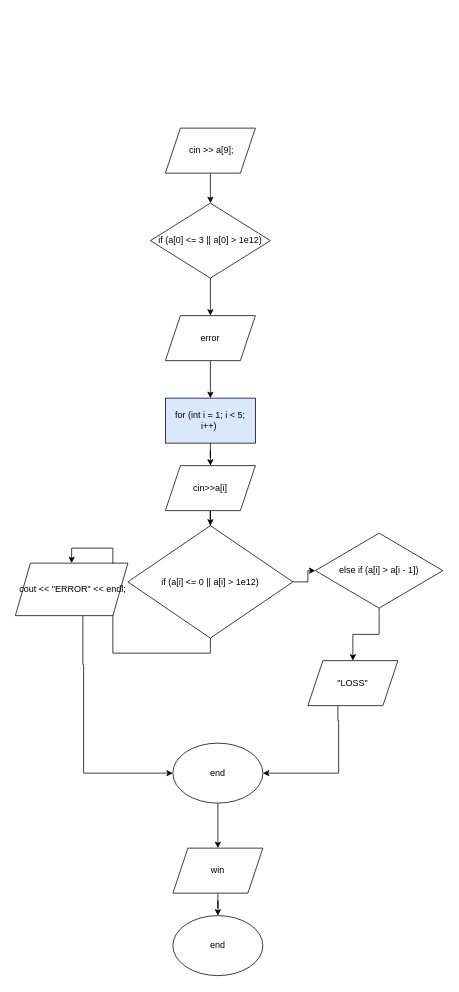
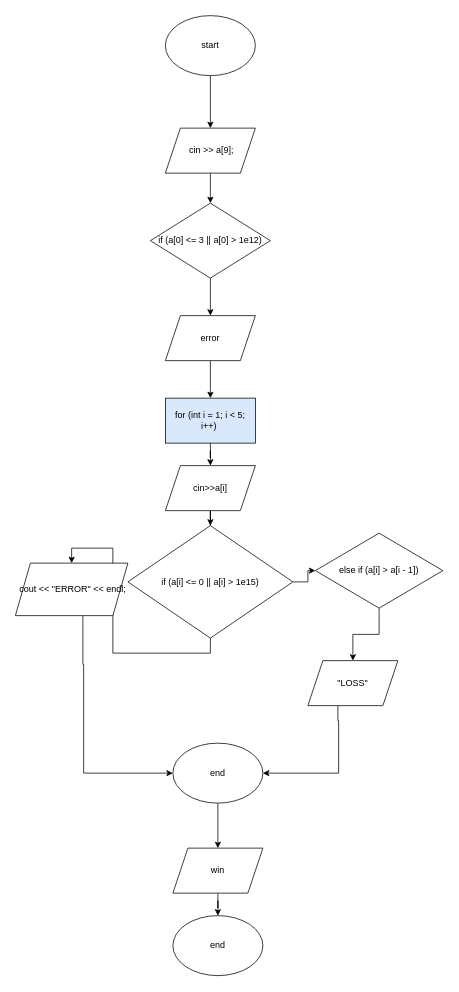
none -> (210, 45)
none -> (210, 99)
(210, 582) -> (210, 582)
